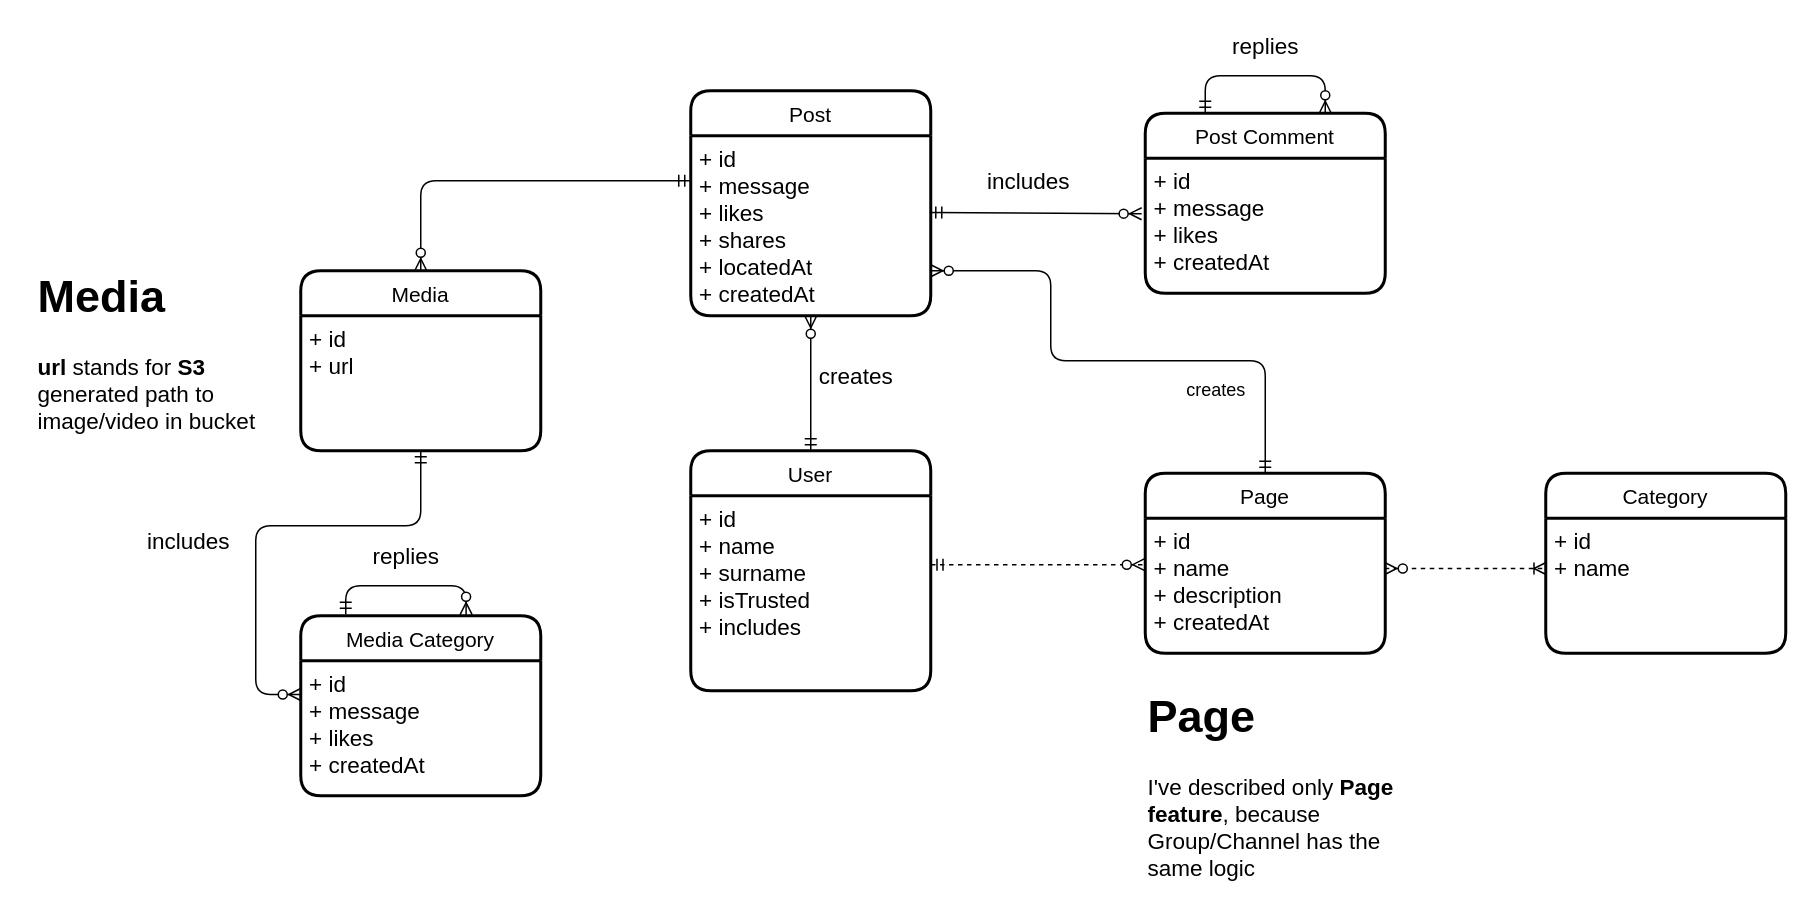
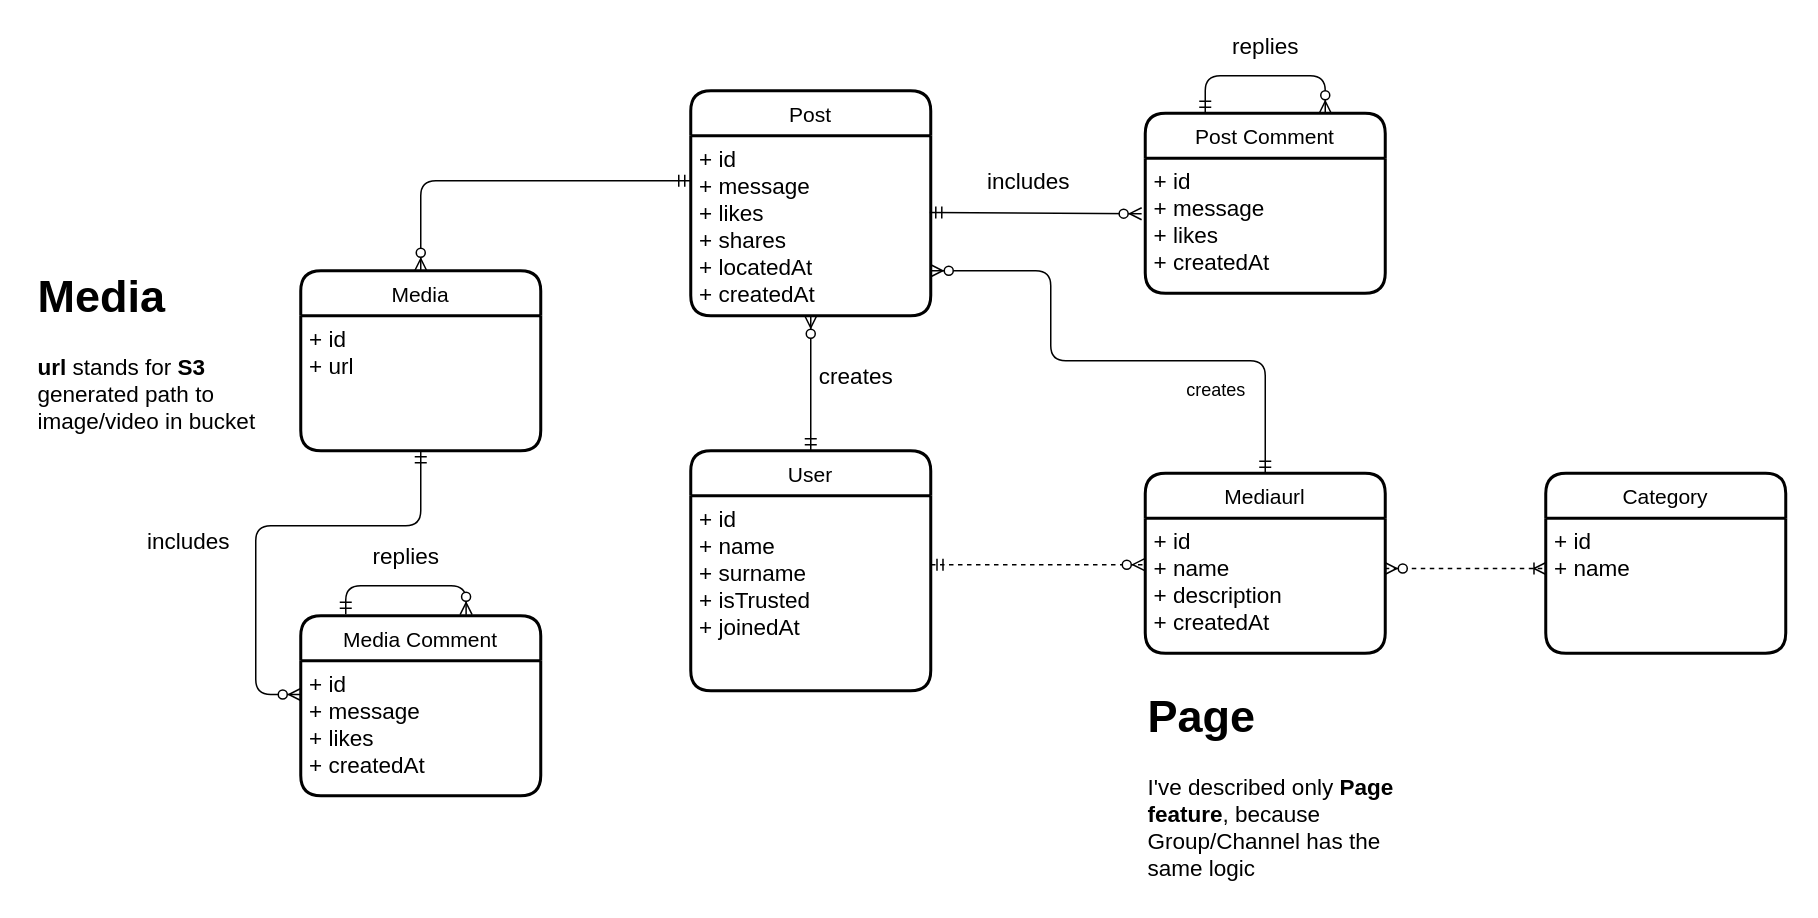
(1265, 497) -> (1265, 497)
(718, 519) -> (718, 519)
(420, 640) -> (420, 640)
